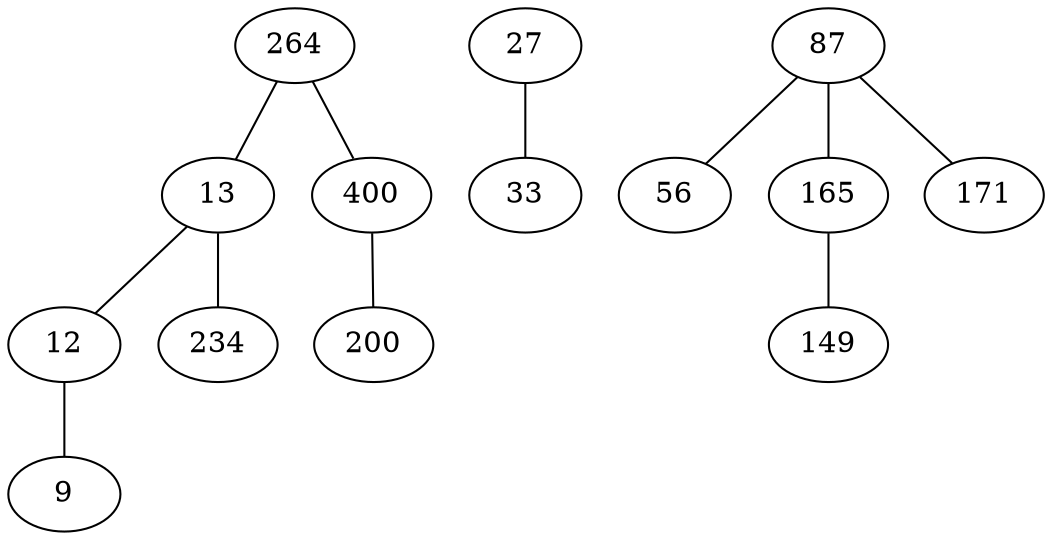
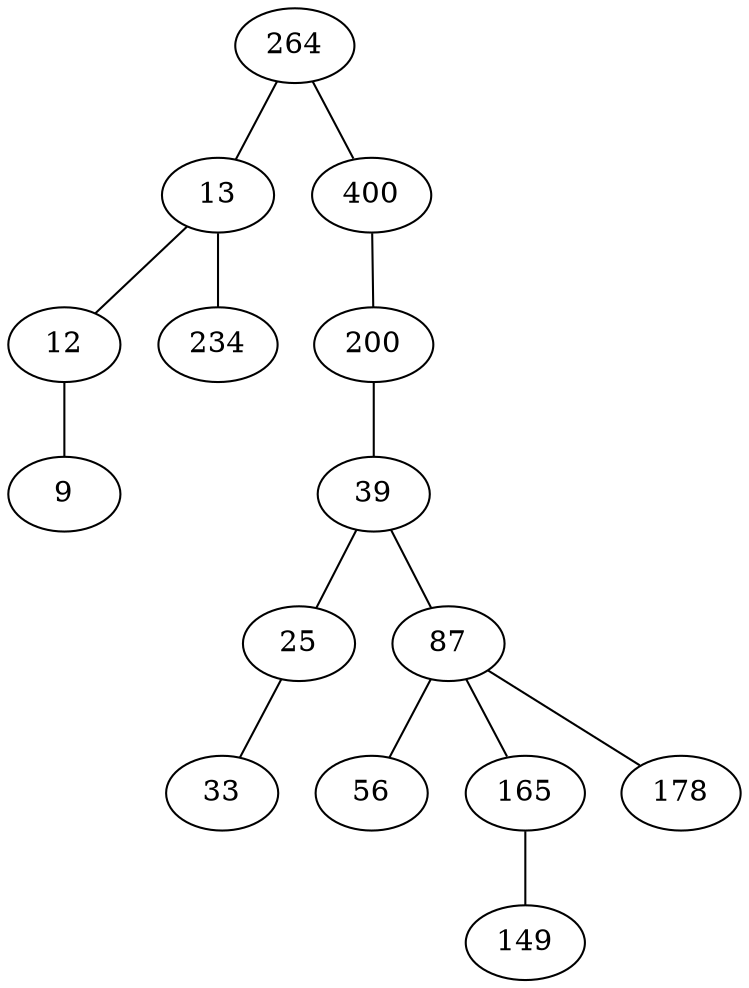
(525, 46) -> (299, 644)
(984, 195) -> (681, 793)
none -> (374, 494)
